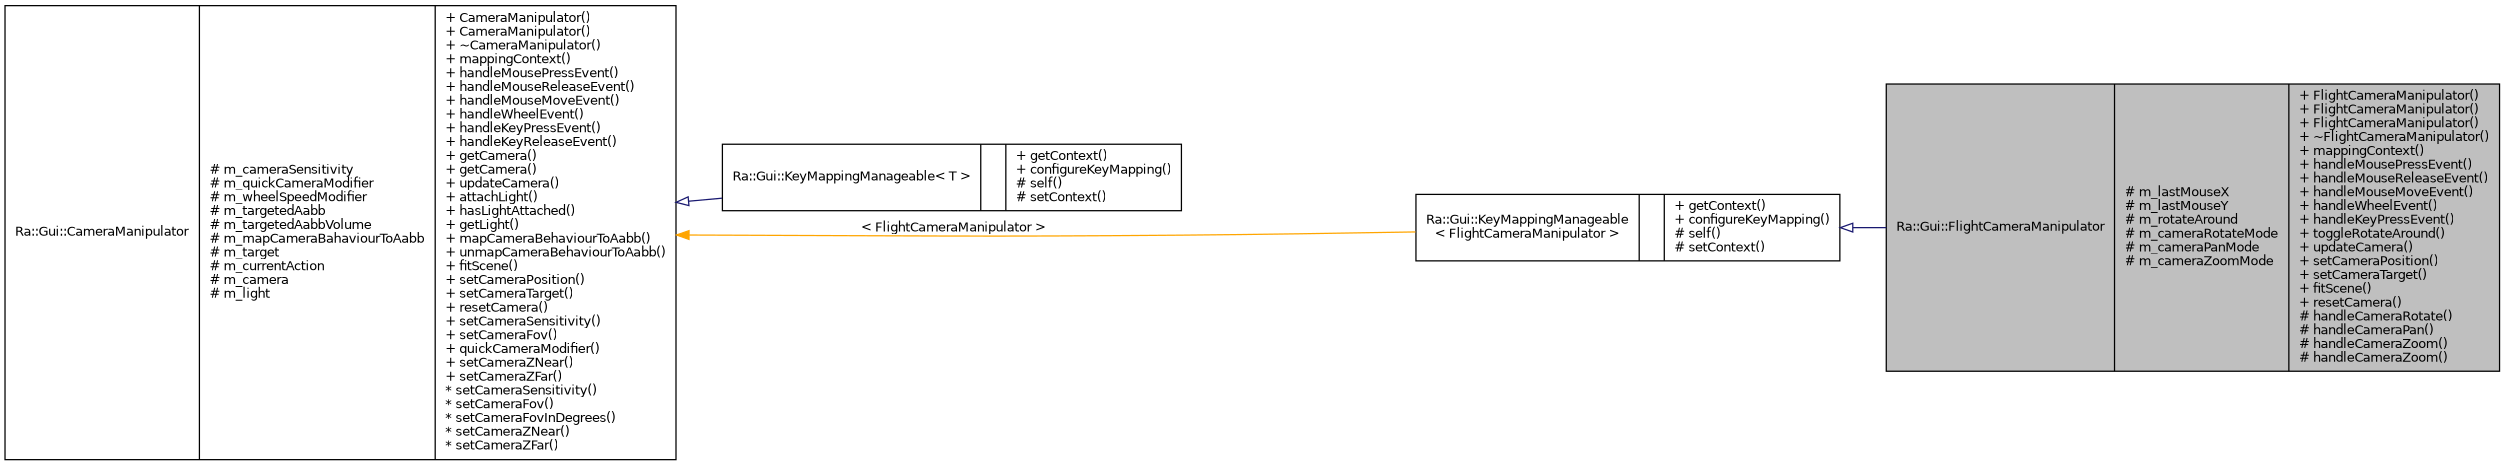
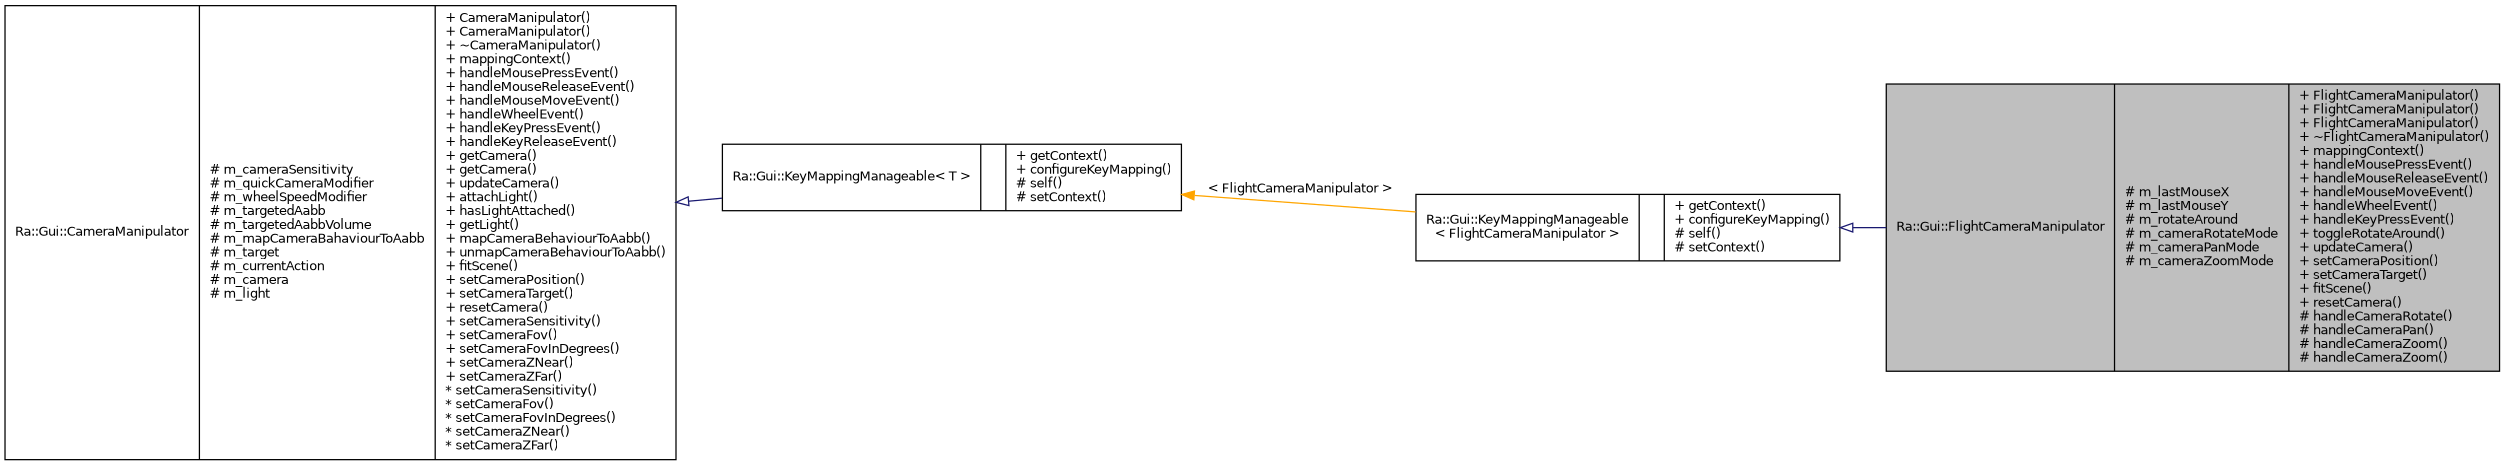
(1052, 236) -> (1305, 204)
(523, 349) -> (532, 349)
